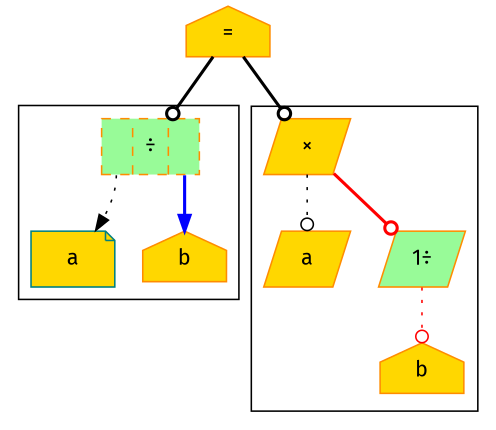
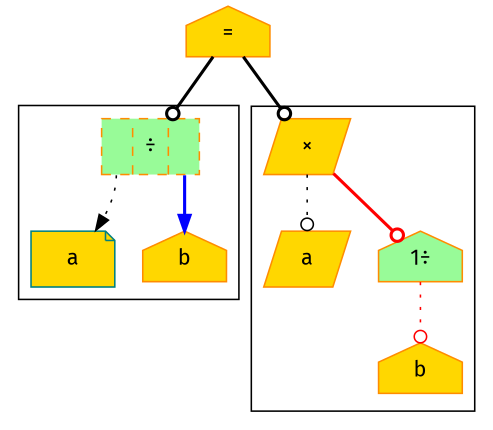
(422, 259) -> (420, 259)
